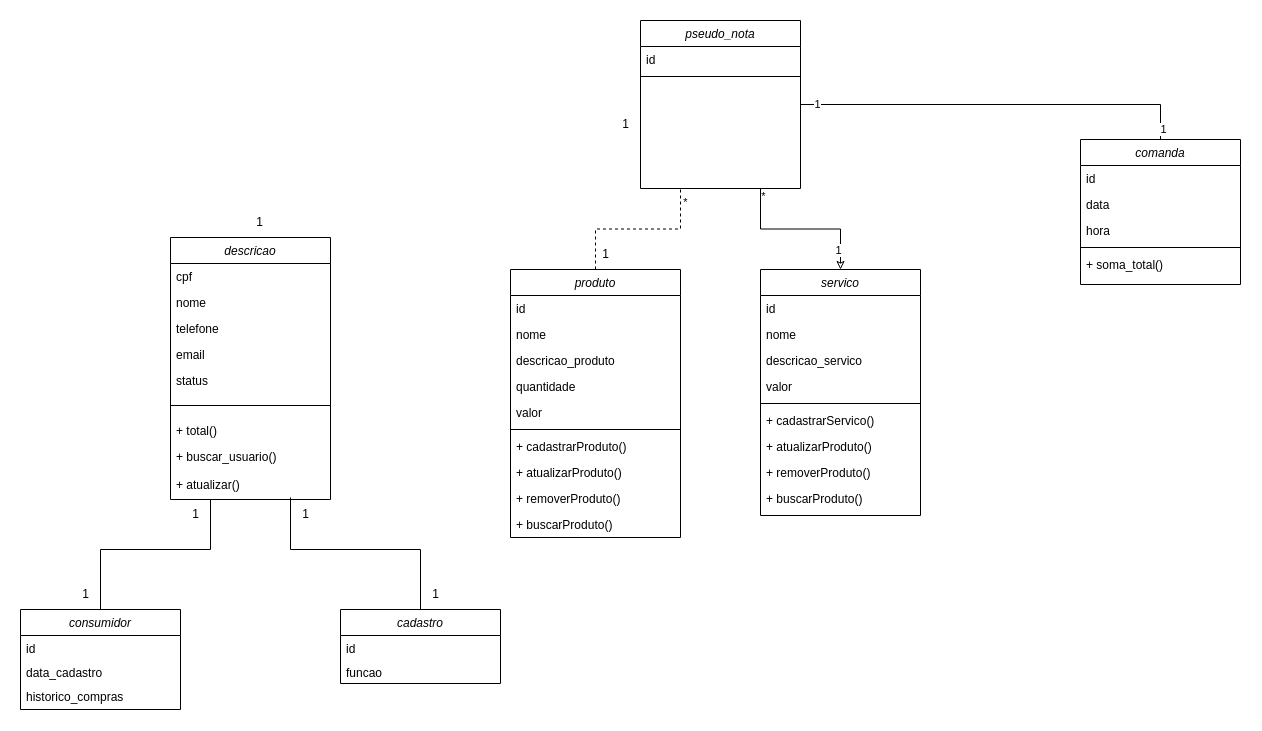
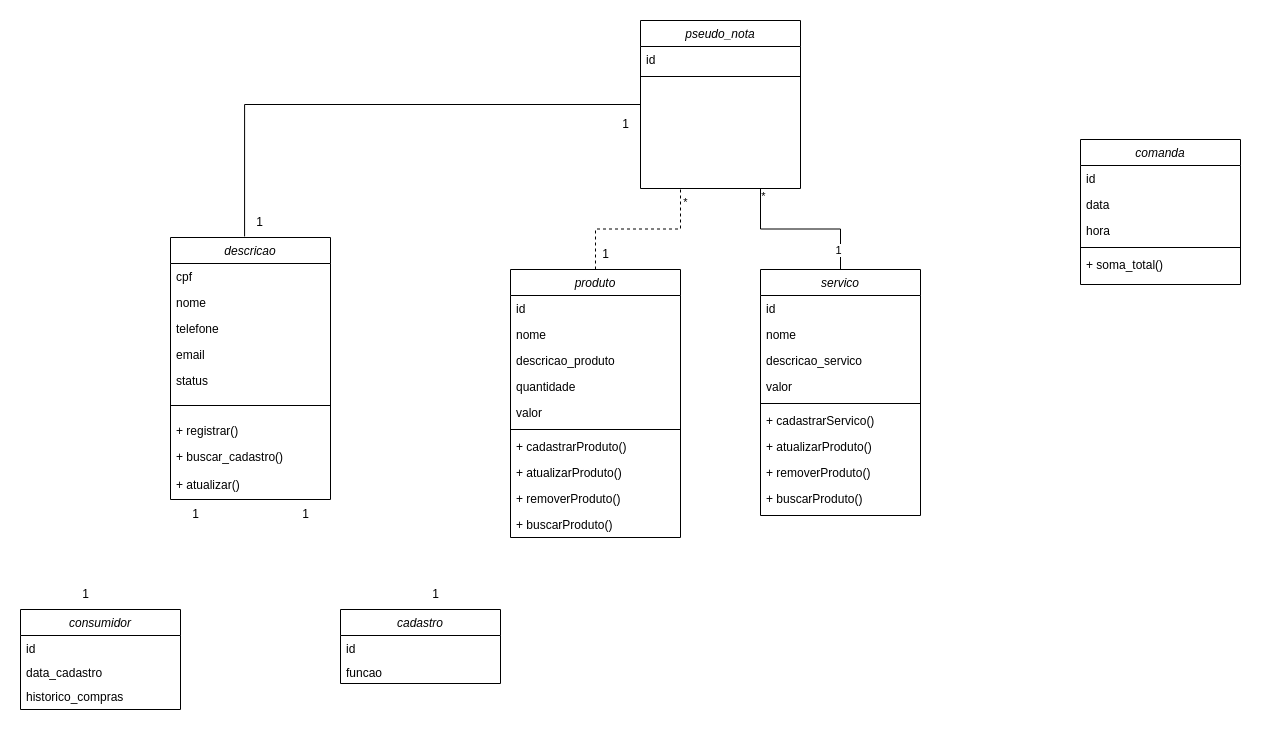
none -> (376, 105)
(999, 105) -> none
(841, 261) -> (841, 264)
(203, 431) -> (217, 431)
(234, 458) -> (239, 458)
(150, 550) -> none
(362, 550) -> none
